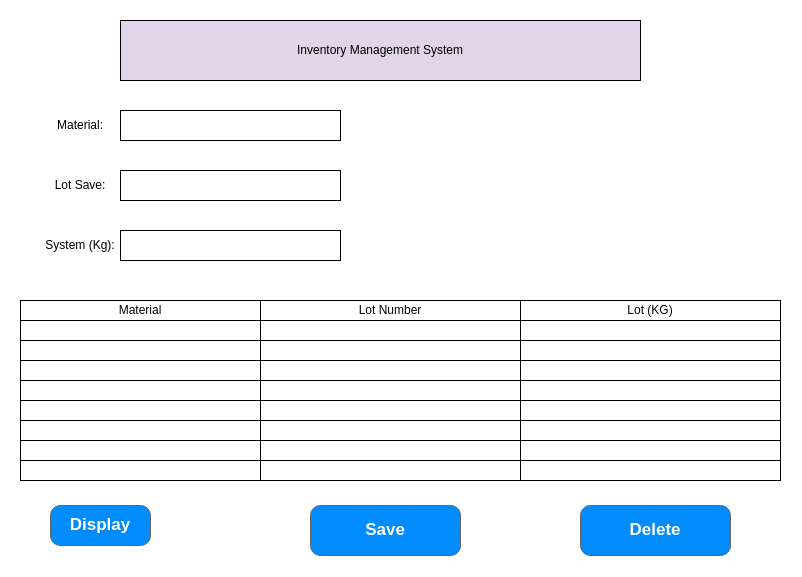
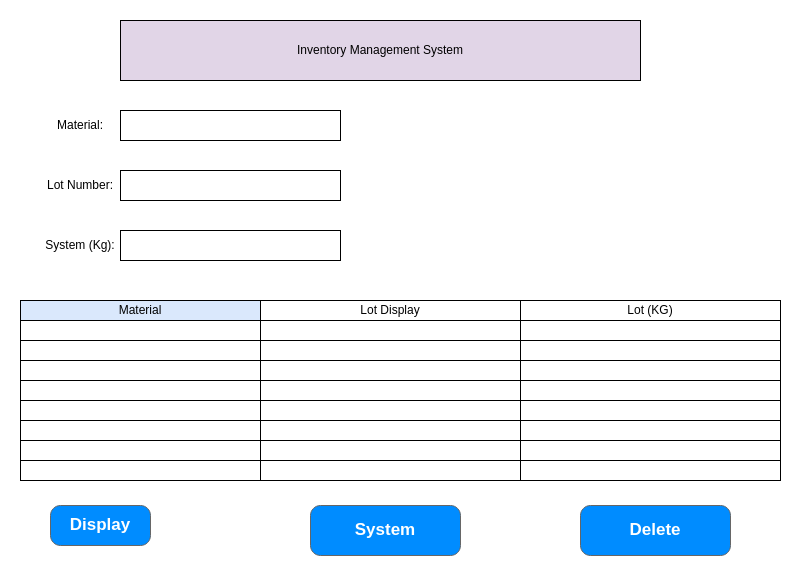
(81, 186) -> (81, 186)
(141, 311) -> (141, 311)
(391, 311) -> (391, 311)
(386, 531) -> (386, 531)
